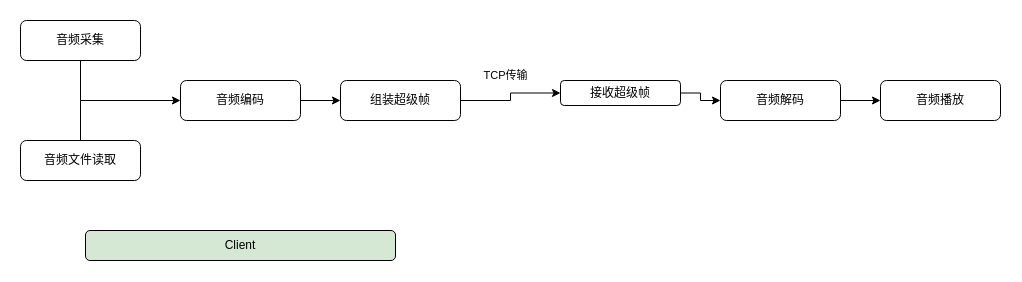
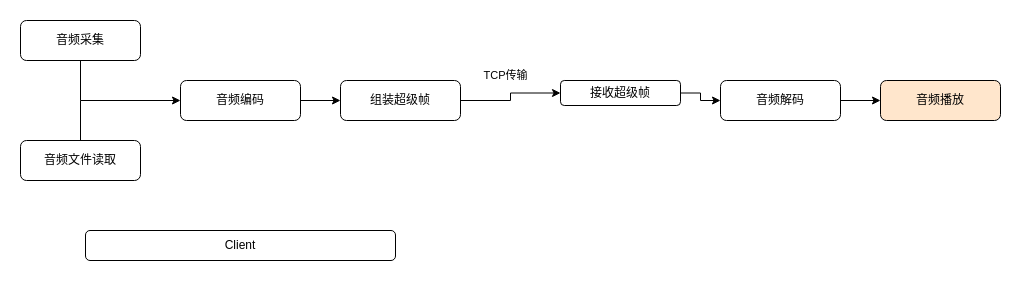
(941, 101) -> (941, 101)
(241, 246) -> (241, 246)
